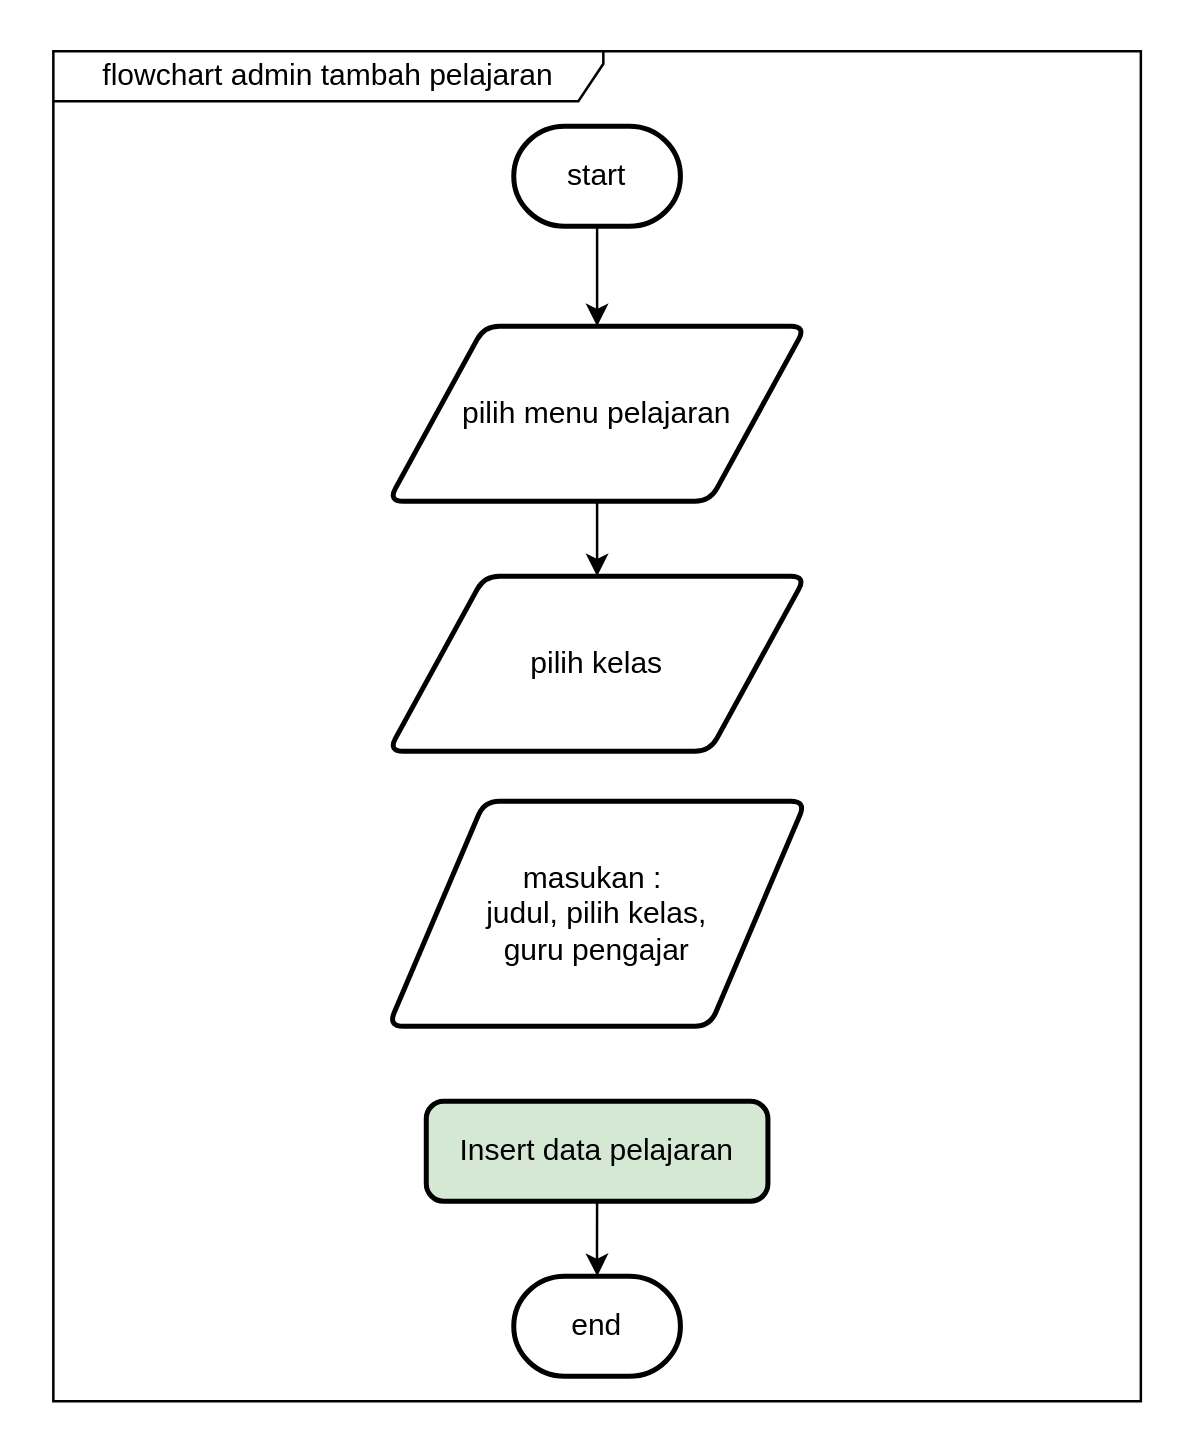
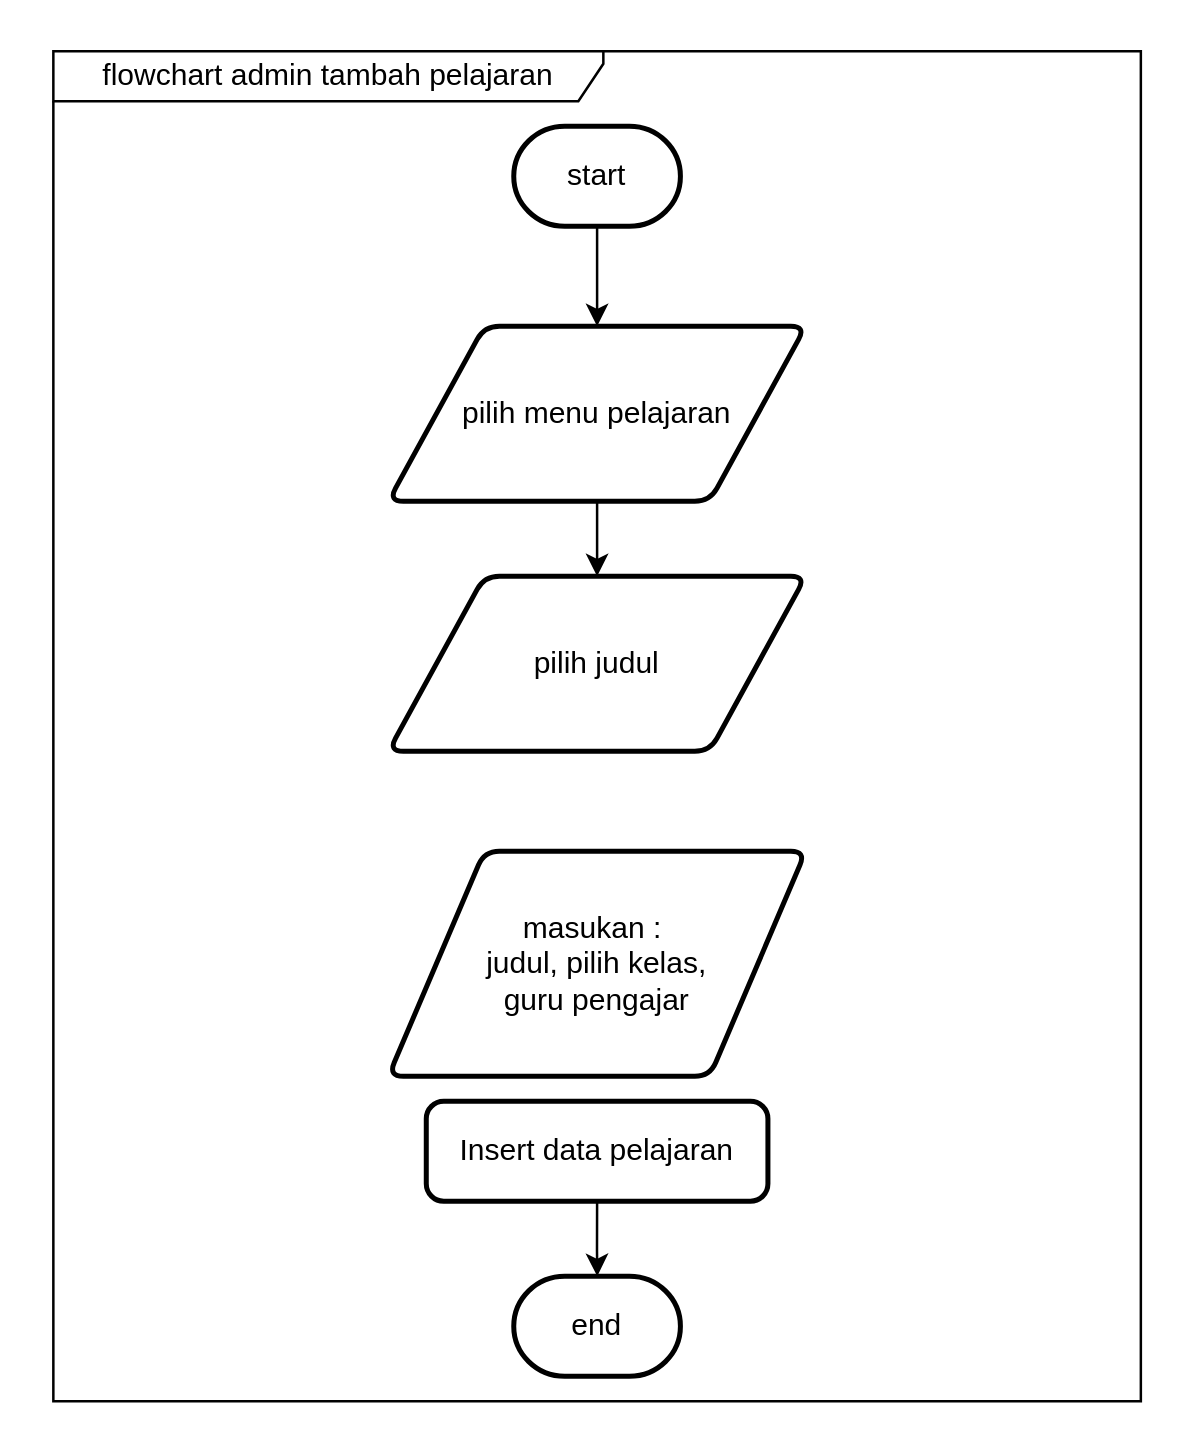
(598, 664) -> (598, 664)
(597, 914) -> (597, 964)
(597, 1151) -> (597, 1151)
